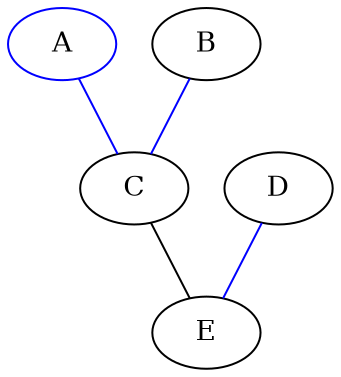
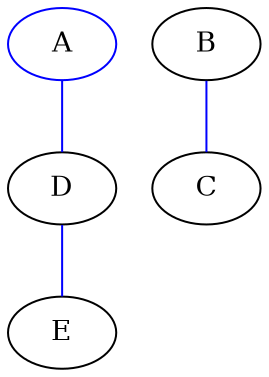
(98, 116) -> (62, 116)
(170, 261) -> none
